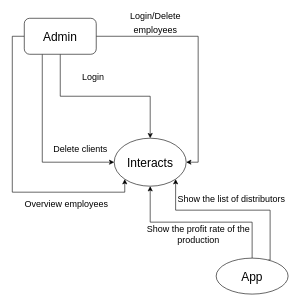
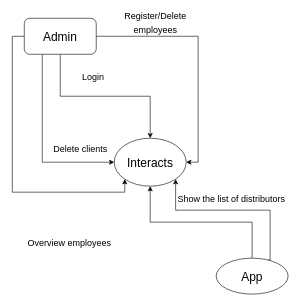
(156, 21) -> (156, 21)
(66, 204) -> (69, 243)
(198, 234) -> none
